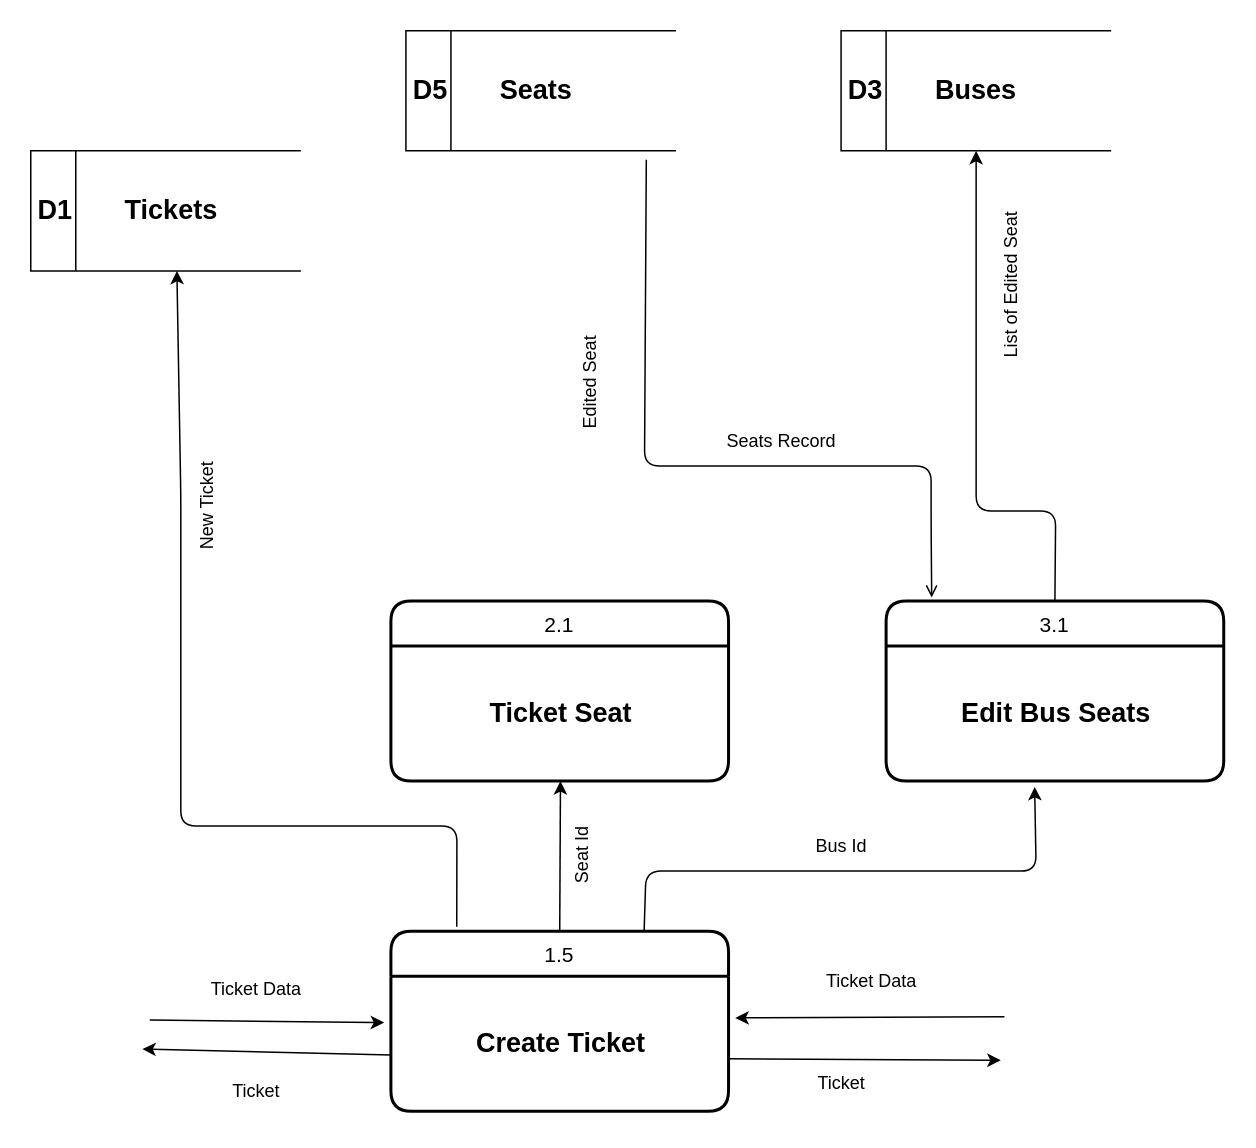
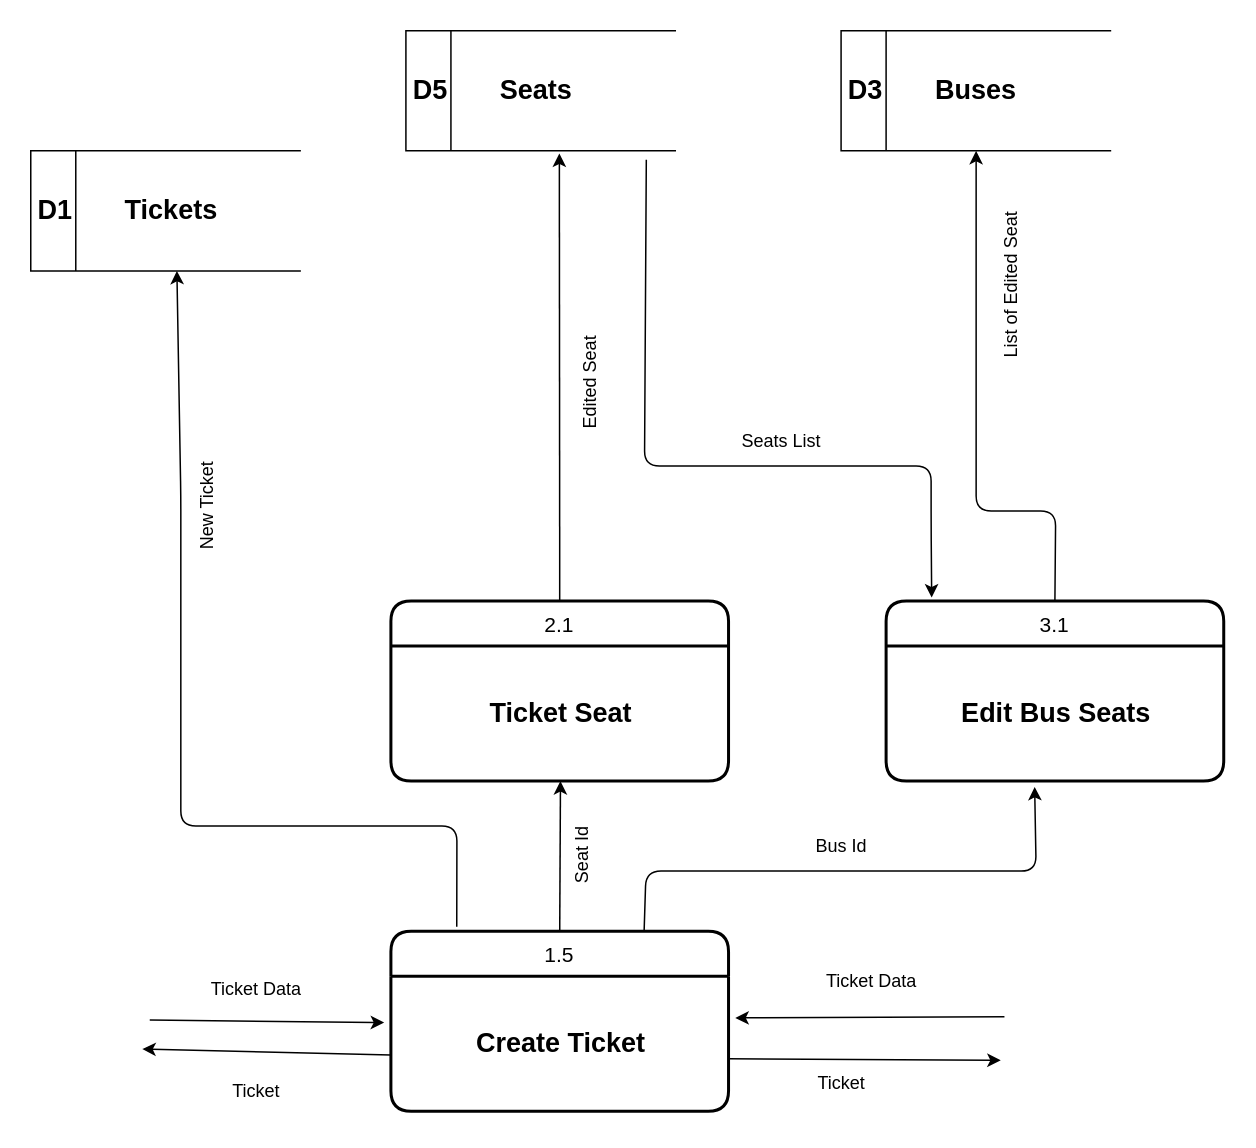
none -> (559, 381)
(782, 436) -> (782, 436)
(931, 588) -> (931, 586)
